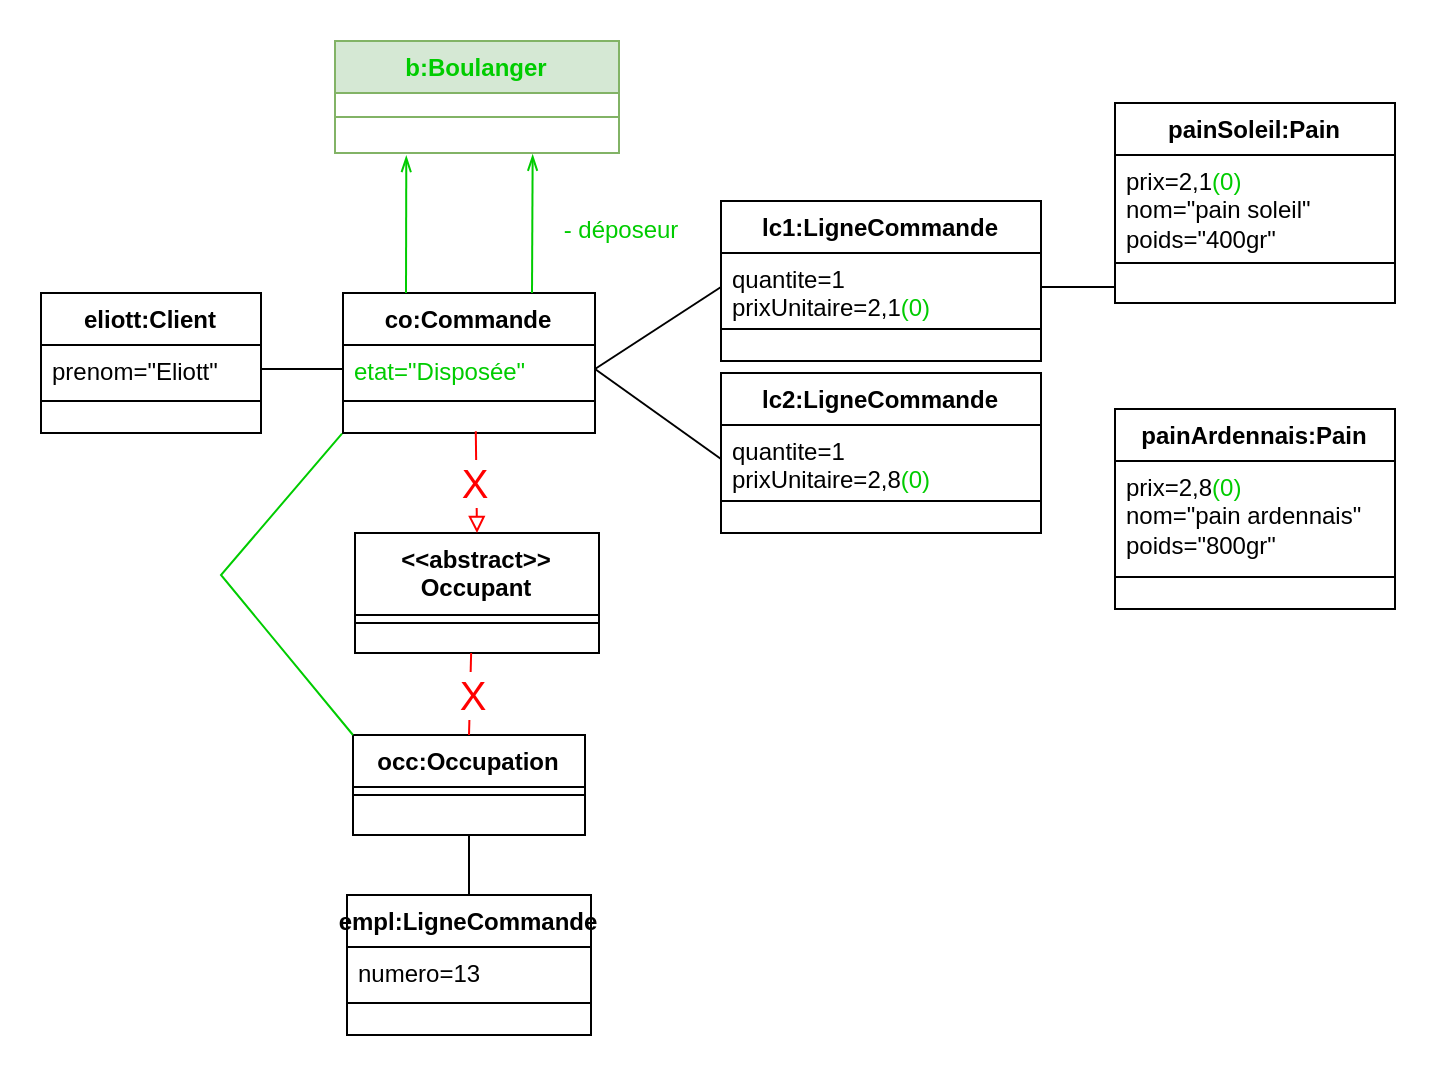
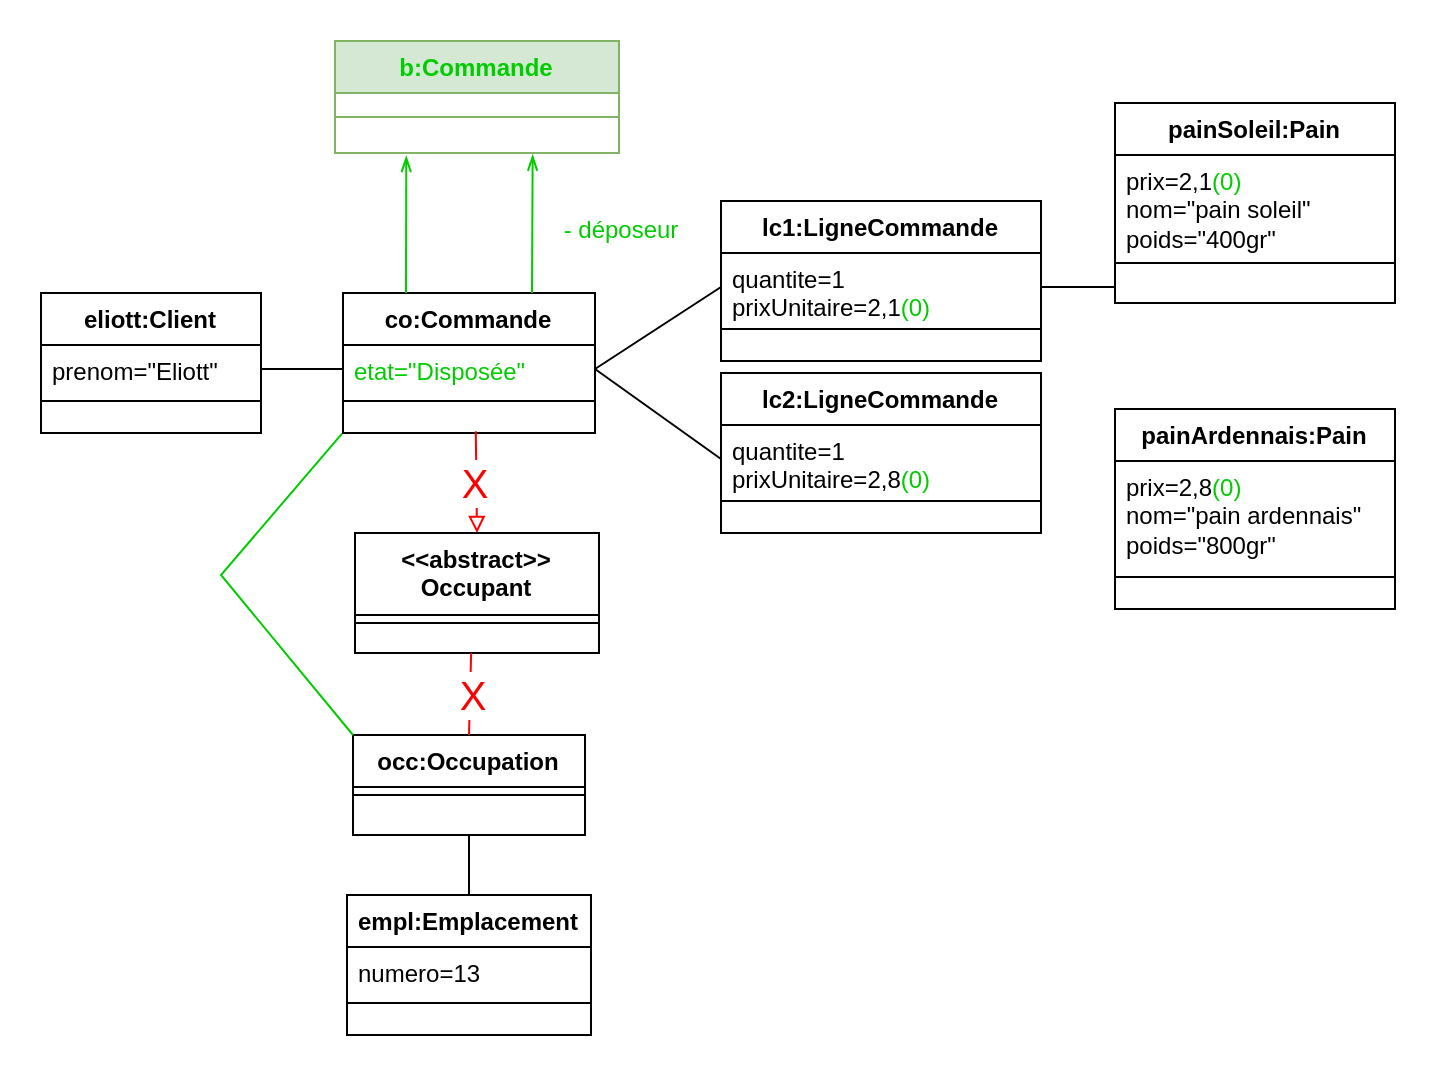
(477, 69) -> (477, 69)
(469, 923) -> (469, 923)
